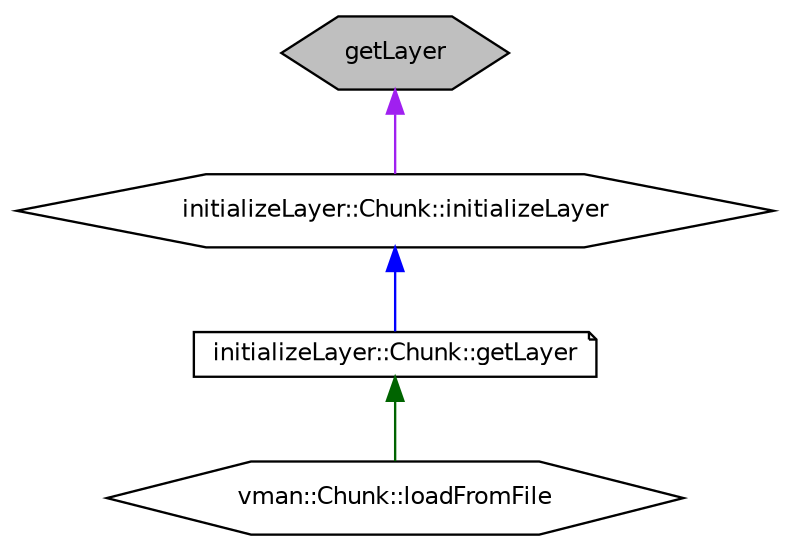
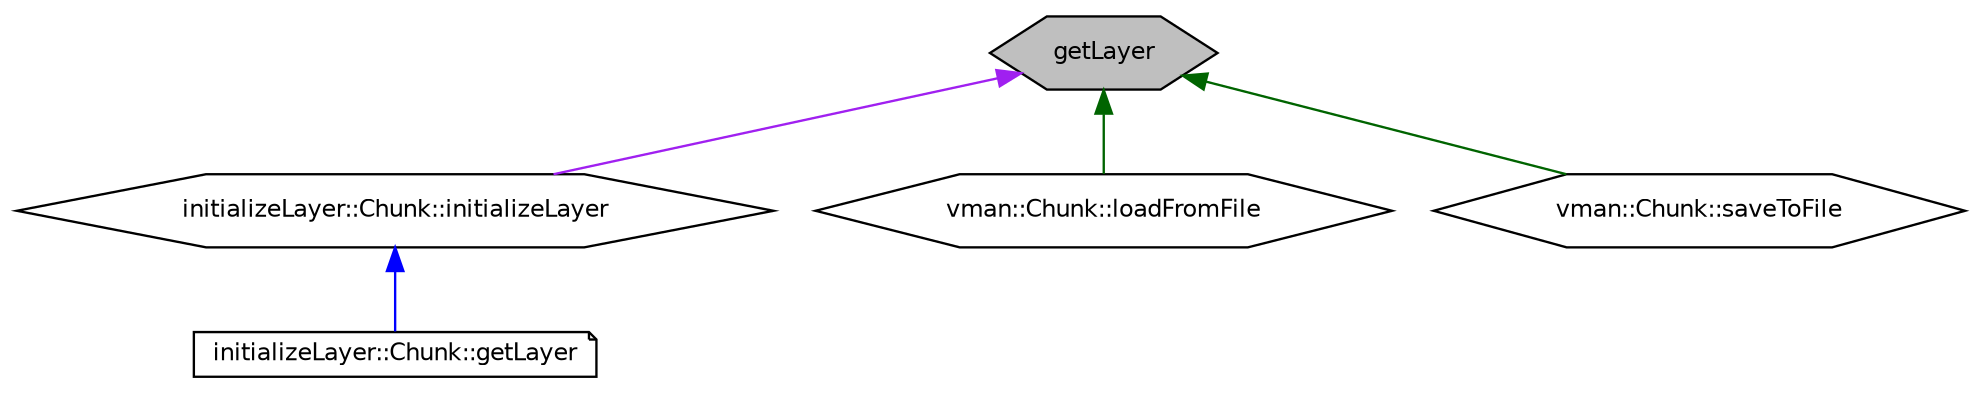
none -> (1699, 211)
(395, 431) -> (1104, 144)
